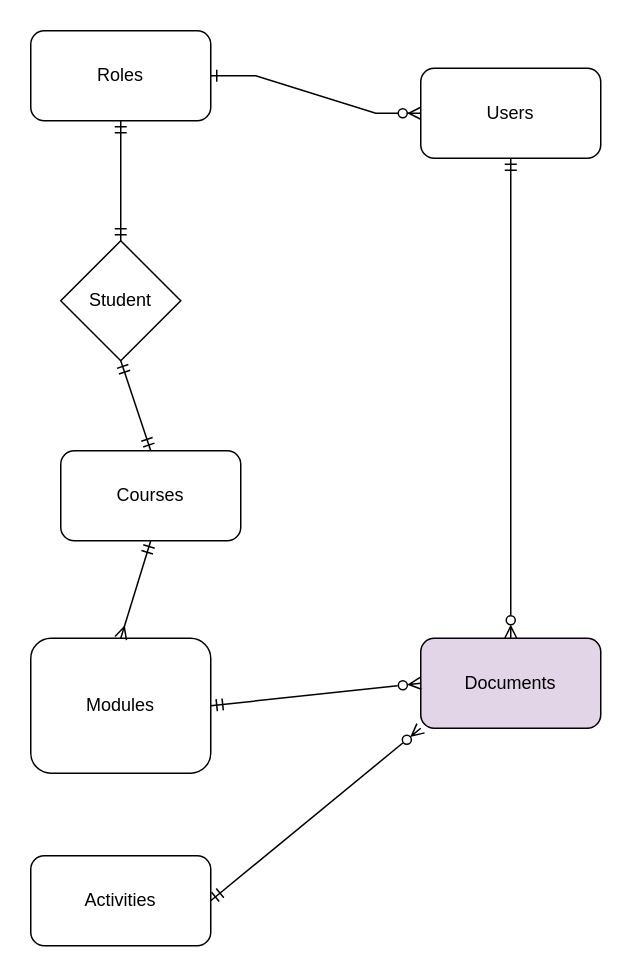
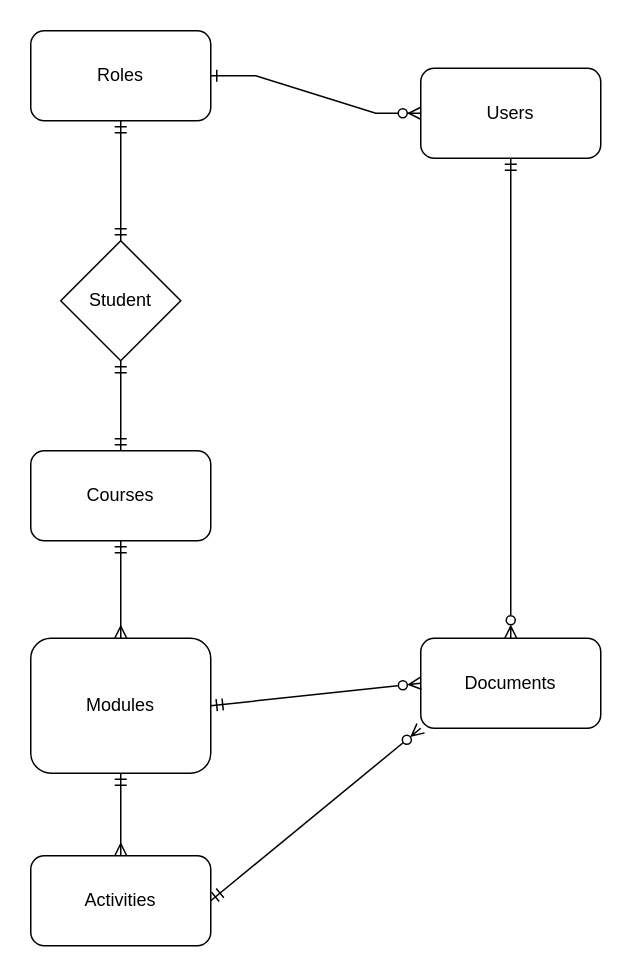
(151, 496) -> (121, 496)
(511, 683) -> (511, 683)
none -> (121, 815)
